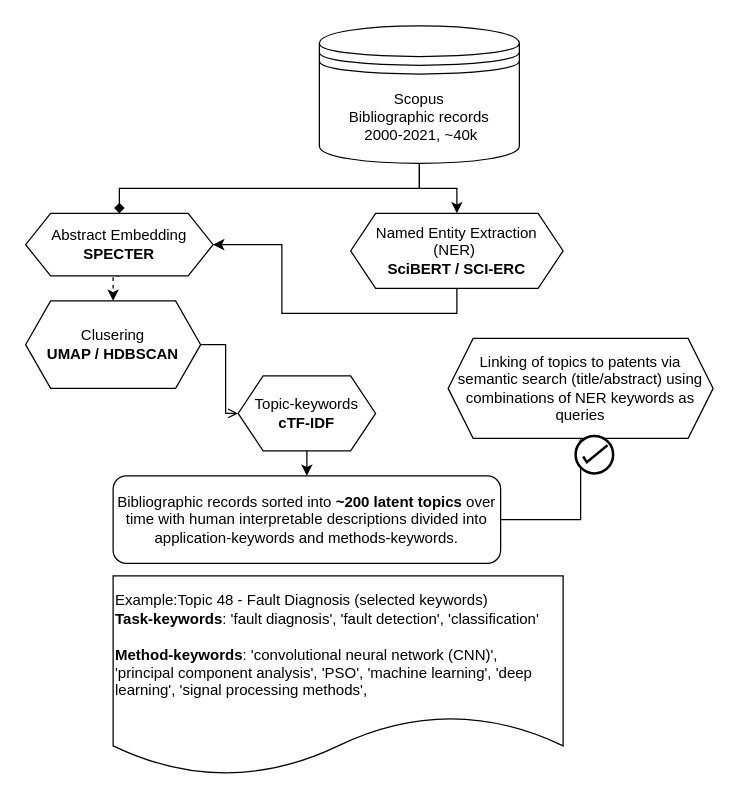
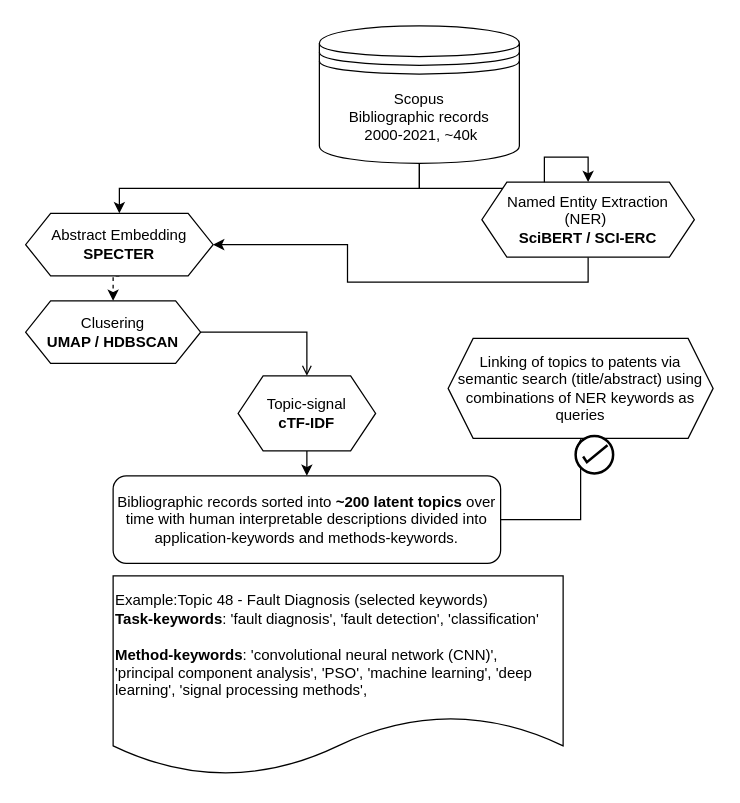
(119, 202) -> (119, 203)
(457, 251) -> (588, 219)
(113, 344) -> (113, 332)
(307, 413) -> (307, 413)
